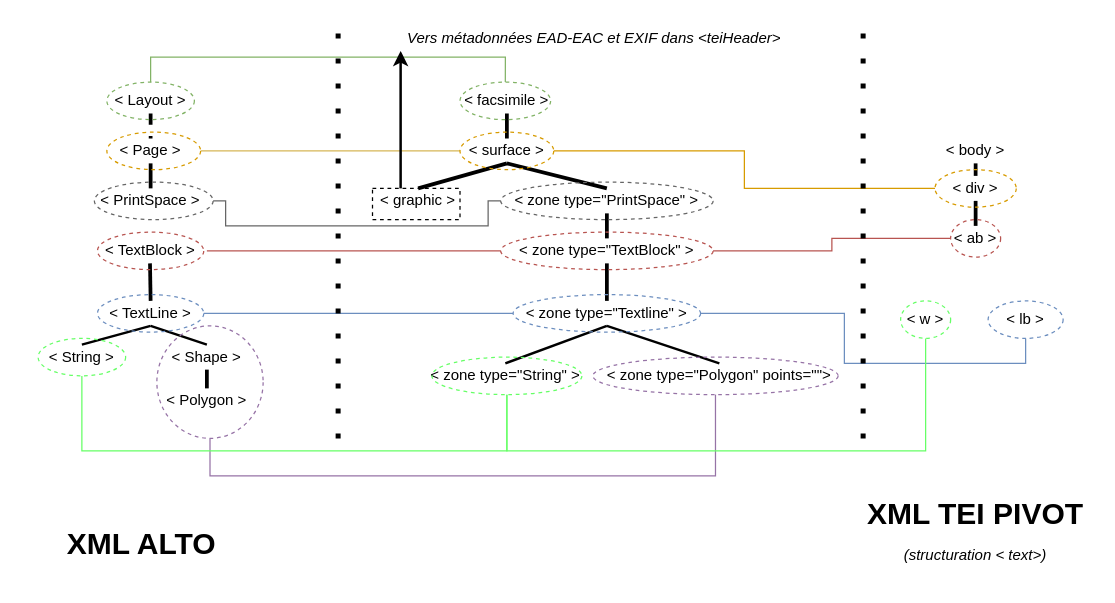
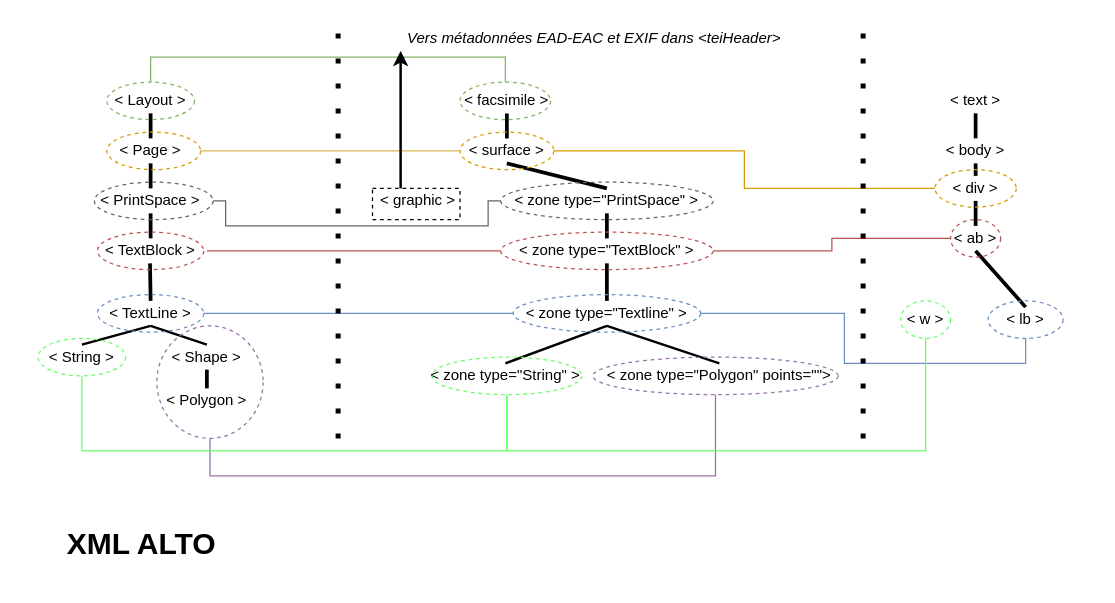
none -> (976, 101)
none -> (976, 125)
(151, 130) -> (151, 130)
(462, 176) -> none
none -> (151, 225)
none -> (1000, 278)
(976, 532) -> none
